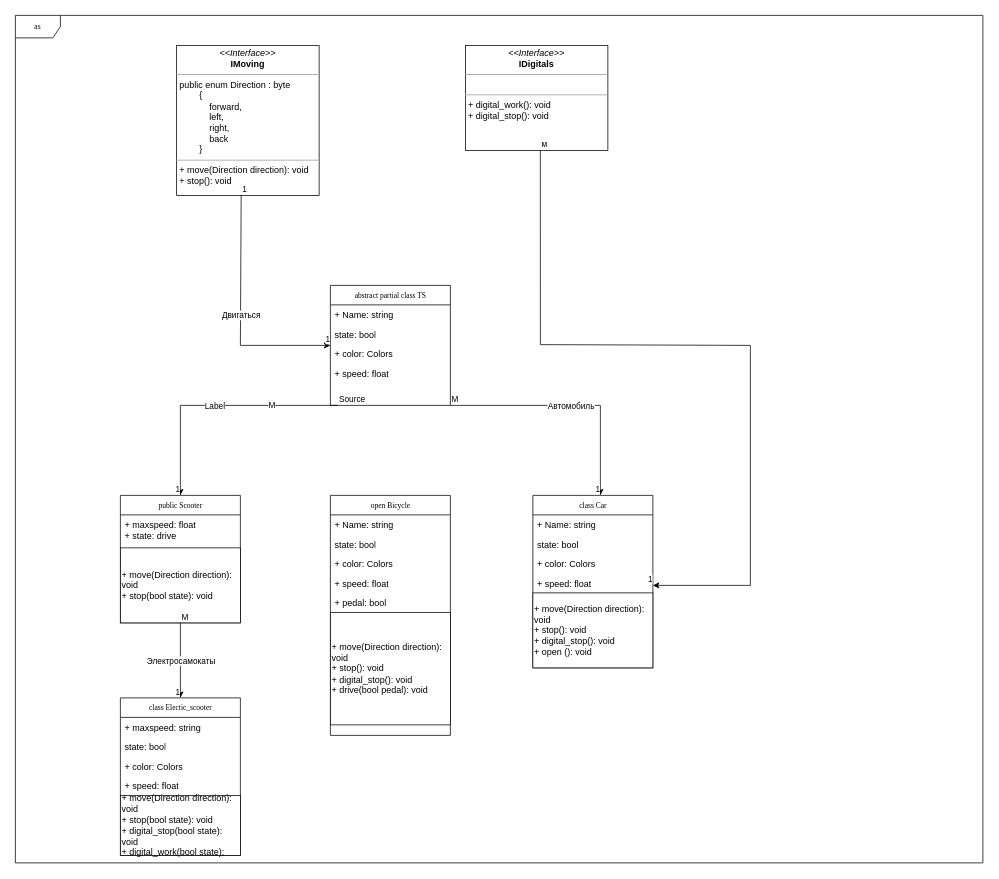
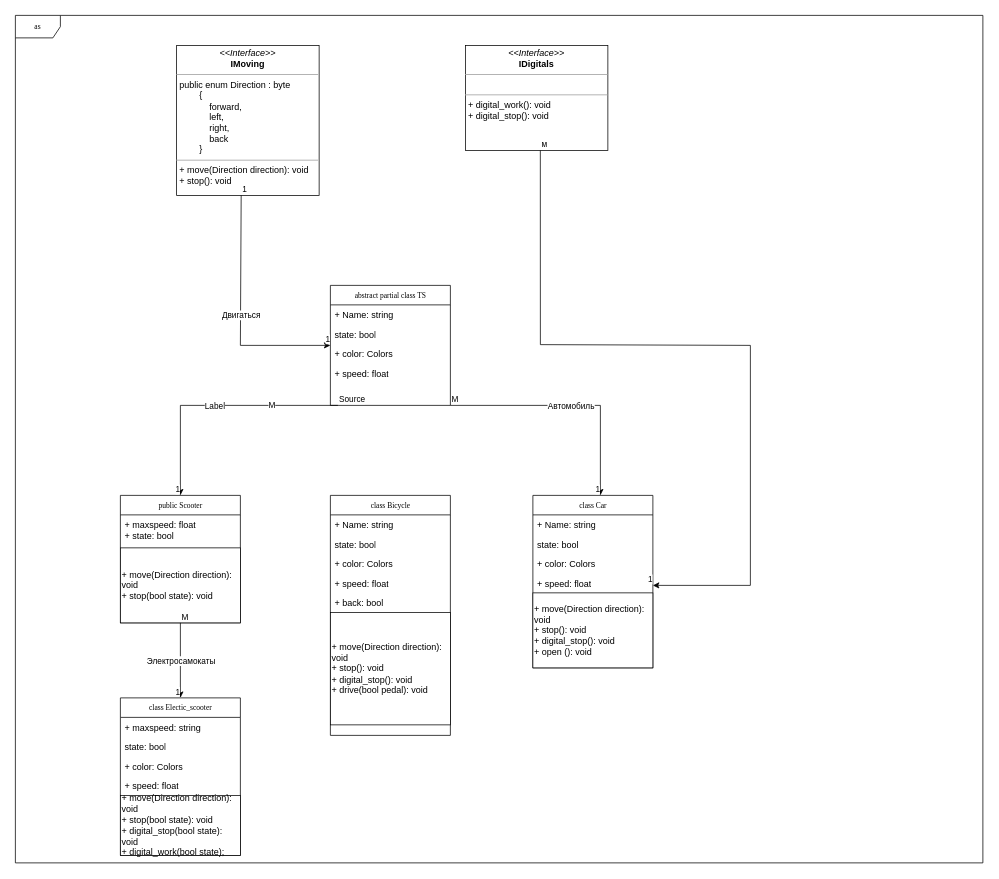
(391, 505) -> (391, 505)
(163, 531) -> (163, 531)
(362, 604) -> (360, 604)
